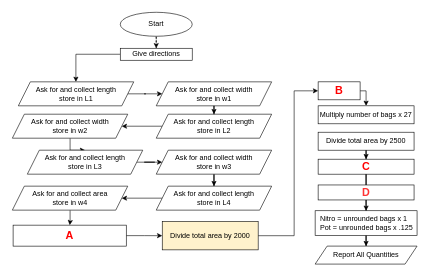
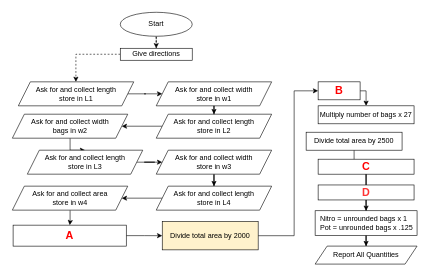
(87, 54) -> (87, 54)
(70, 126) -> (70, 126)
(366, 141) -> (354, 141)
